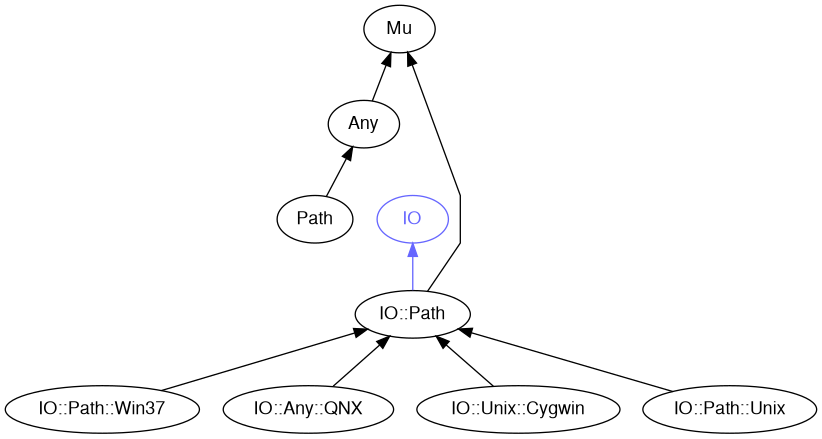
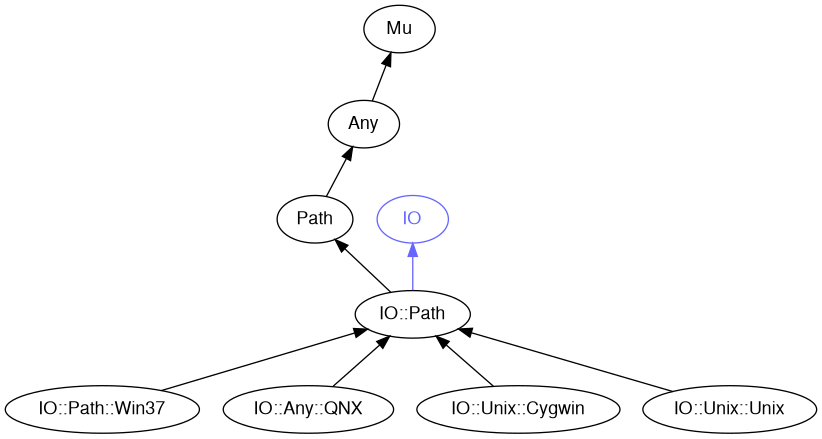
(455, 180) -> (368, 270)
(730, 409) -> (730, 409)
